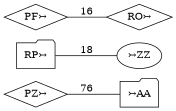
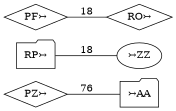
(87, 12) -> (87, 12)
